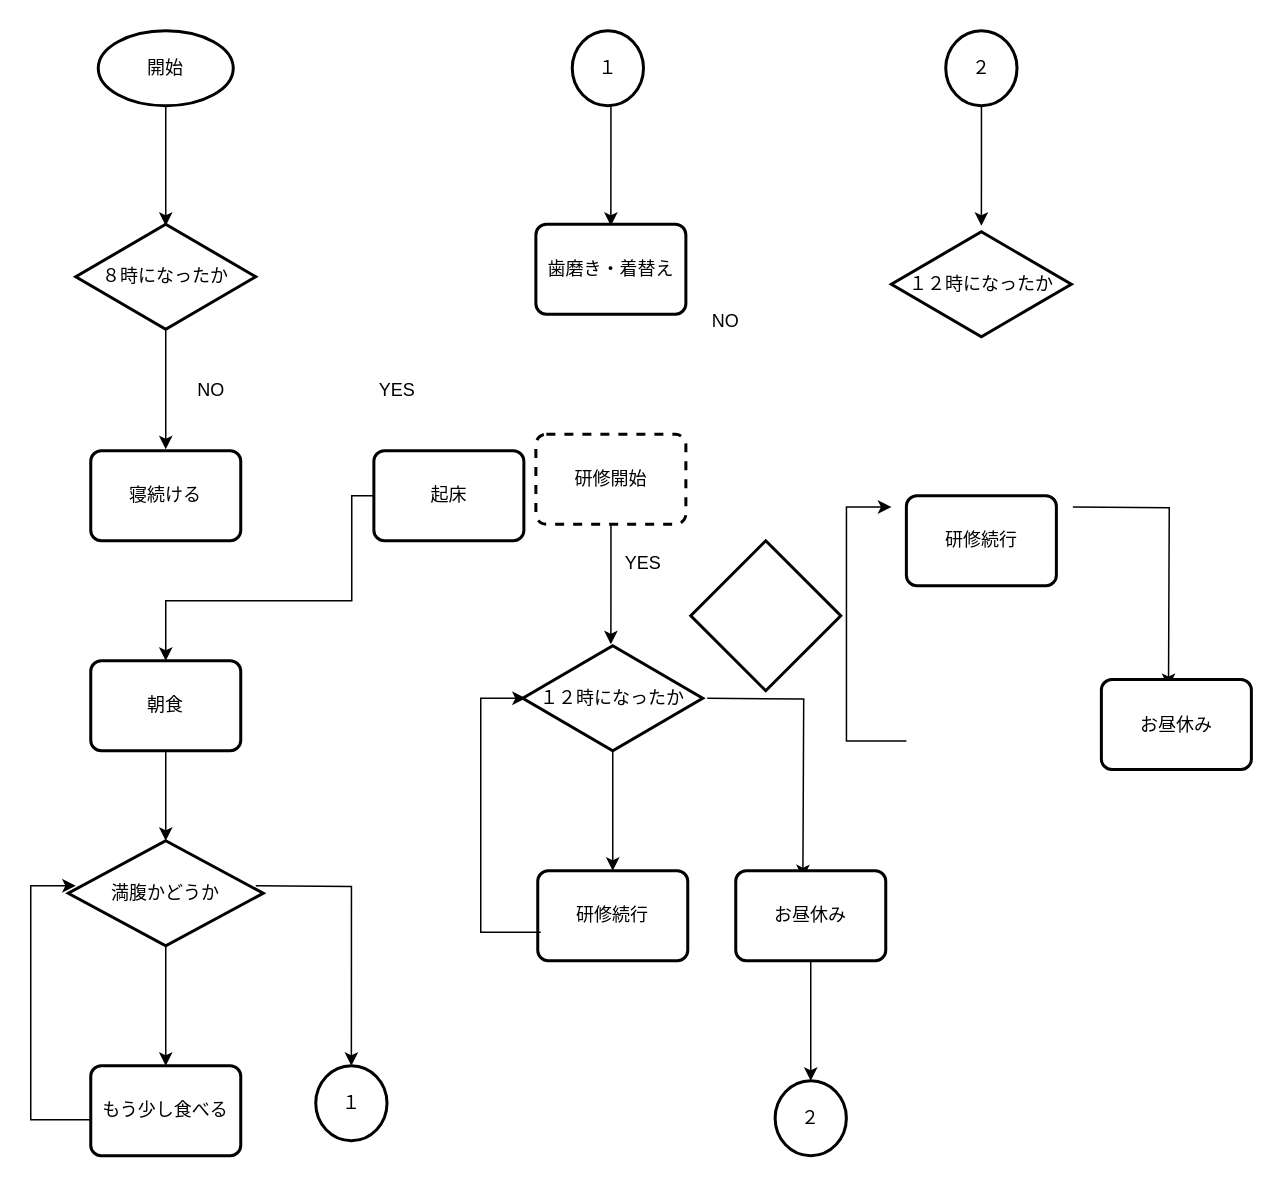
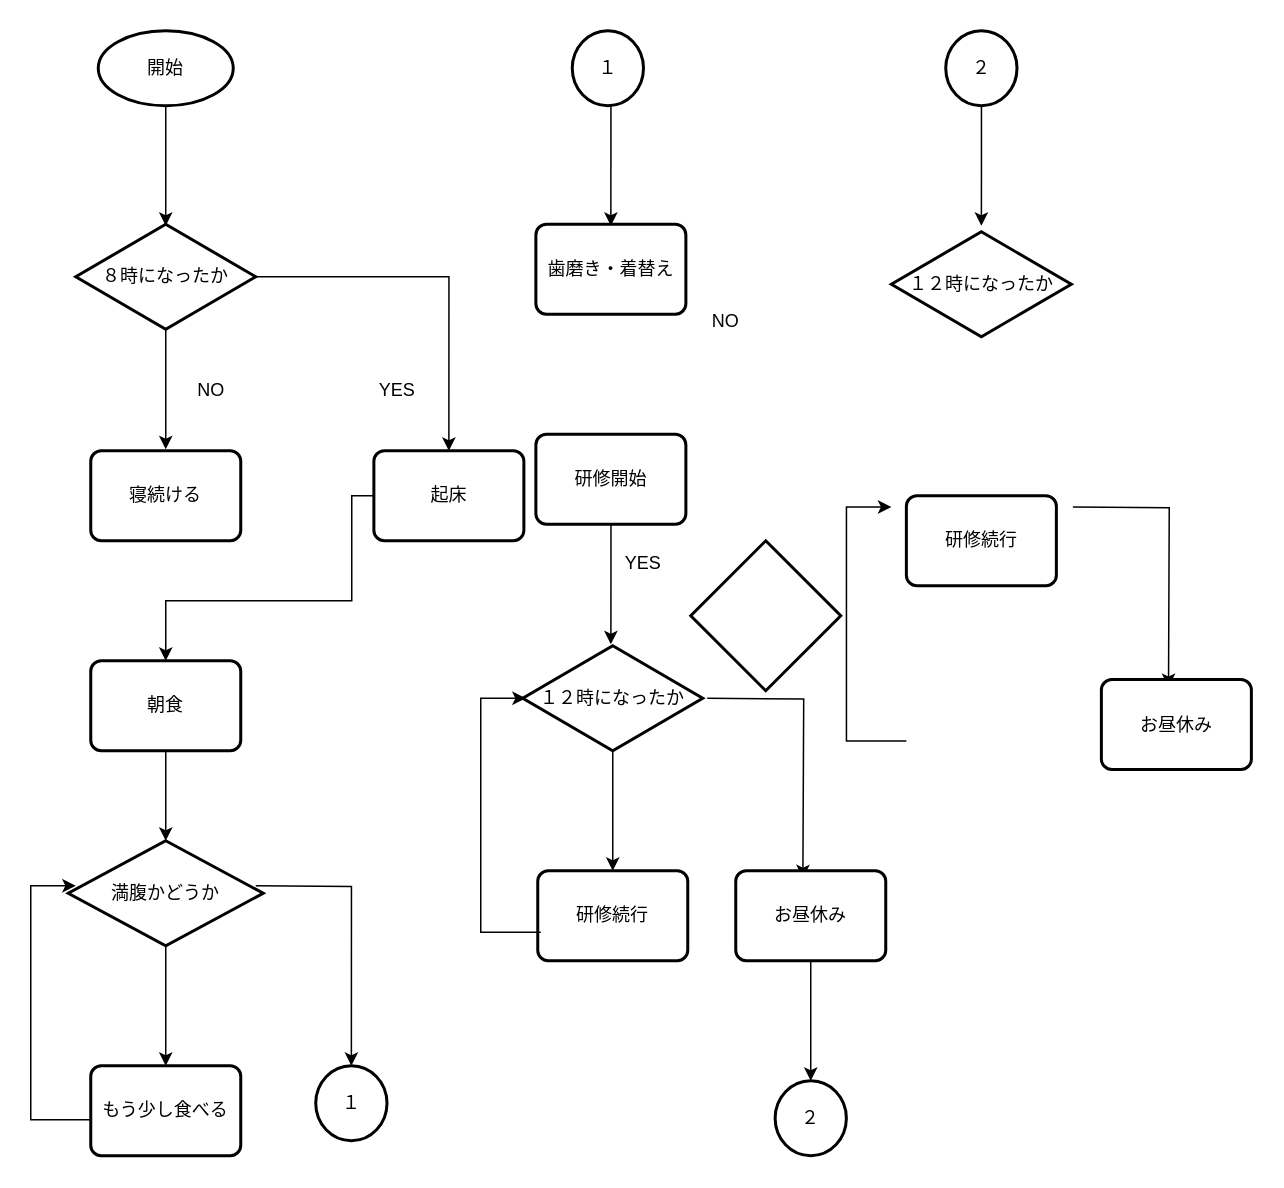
none -> (434, 277)
(611, 479) -> (611, 479)
